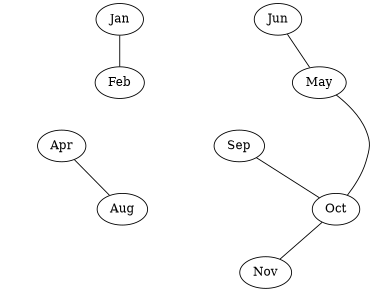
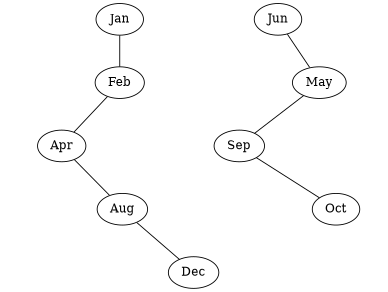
none -> (91, 114)
(369, 142) -> (279, 115)
none -> (194, 273)
(266, 273) -> none
